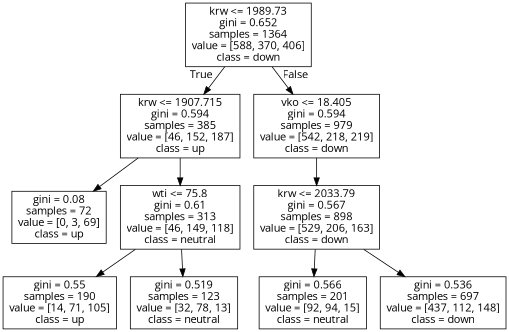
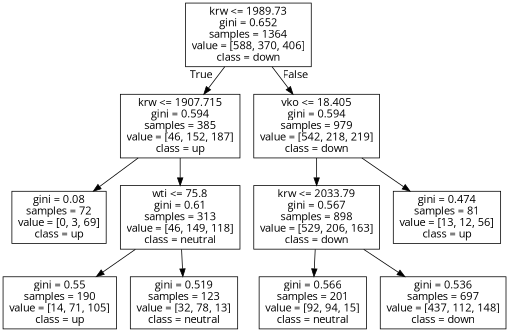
none -> (447, 217)
